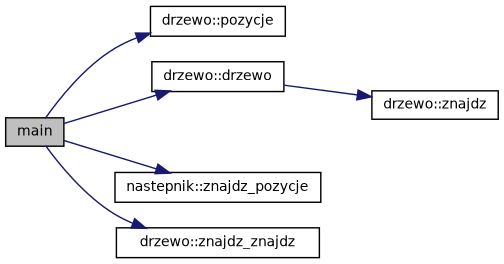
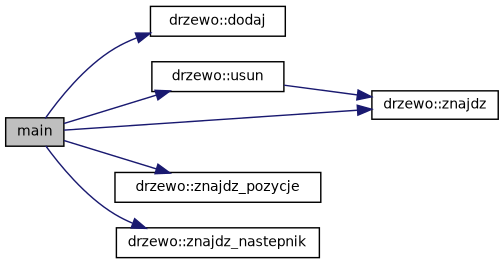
(218, 21) -> (218, 21)
(218, 77) -> (218, 77)
none -> (211, 120)
(218, 187) -> (218, 187)
(218, 243) -> (218, 243)
